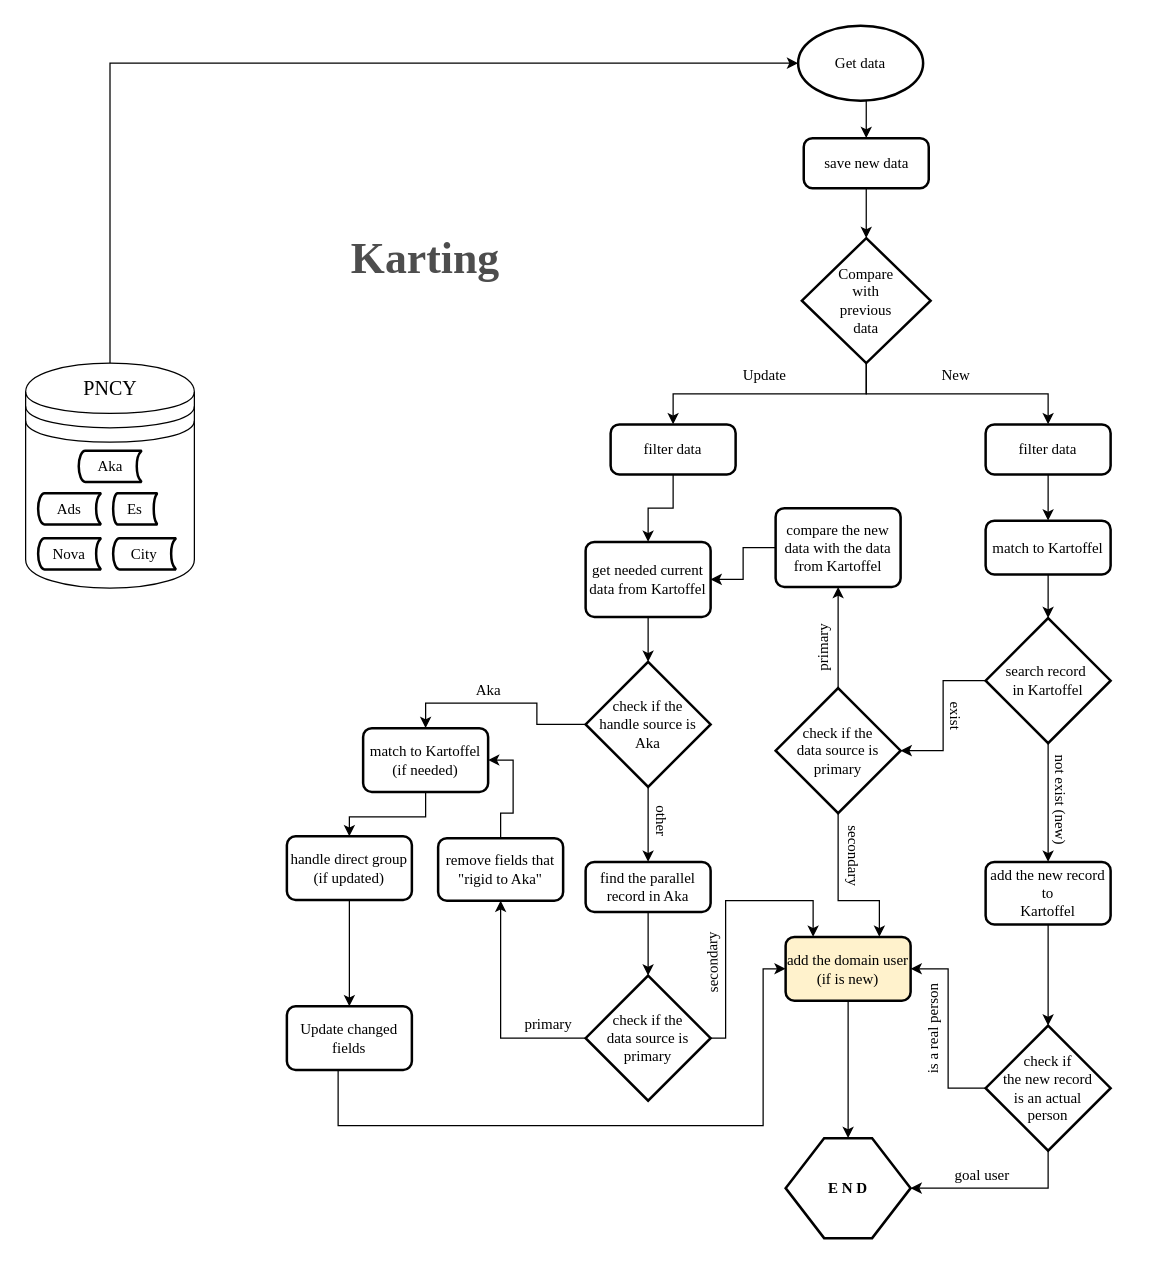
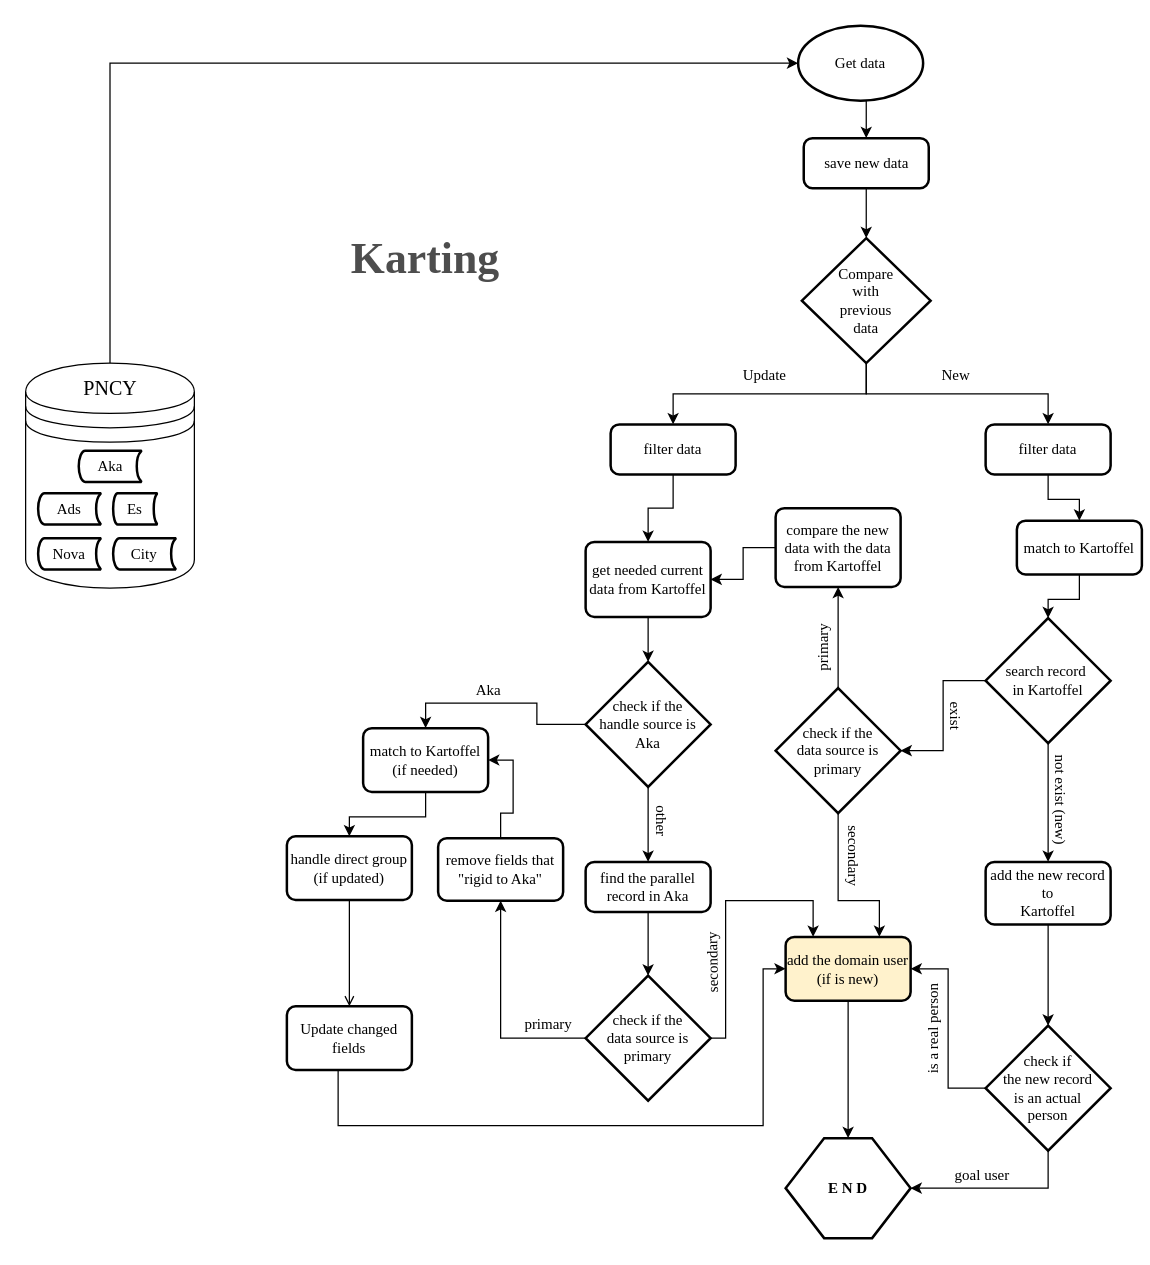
(1048, 548) -> (1079, 548)
(349, 996) -> (349, 998)
